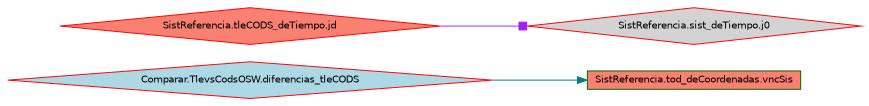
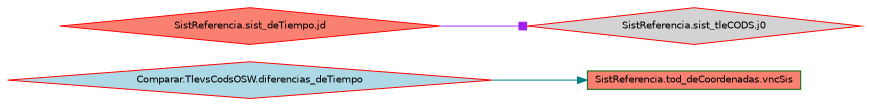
(250, 26) -> (250, 26)
(694, 26) -> (694, 26)
(250, 80) -> (250, 80)
